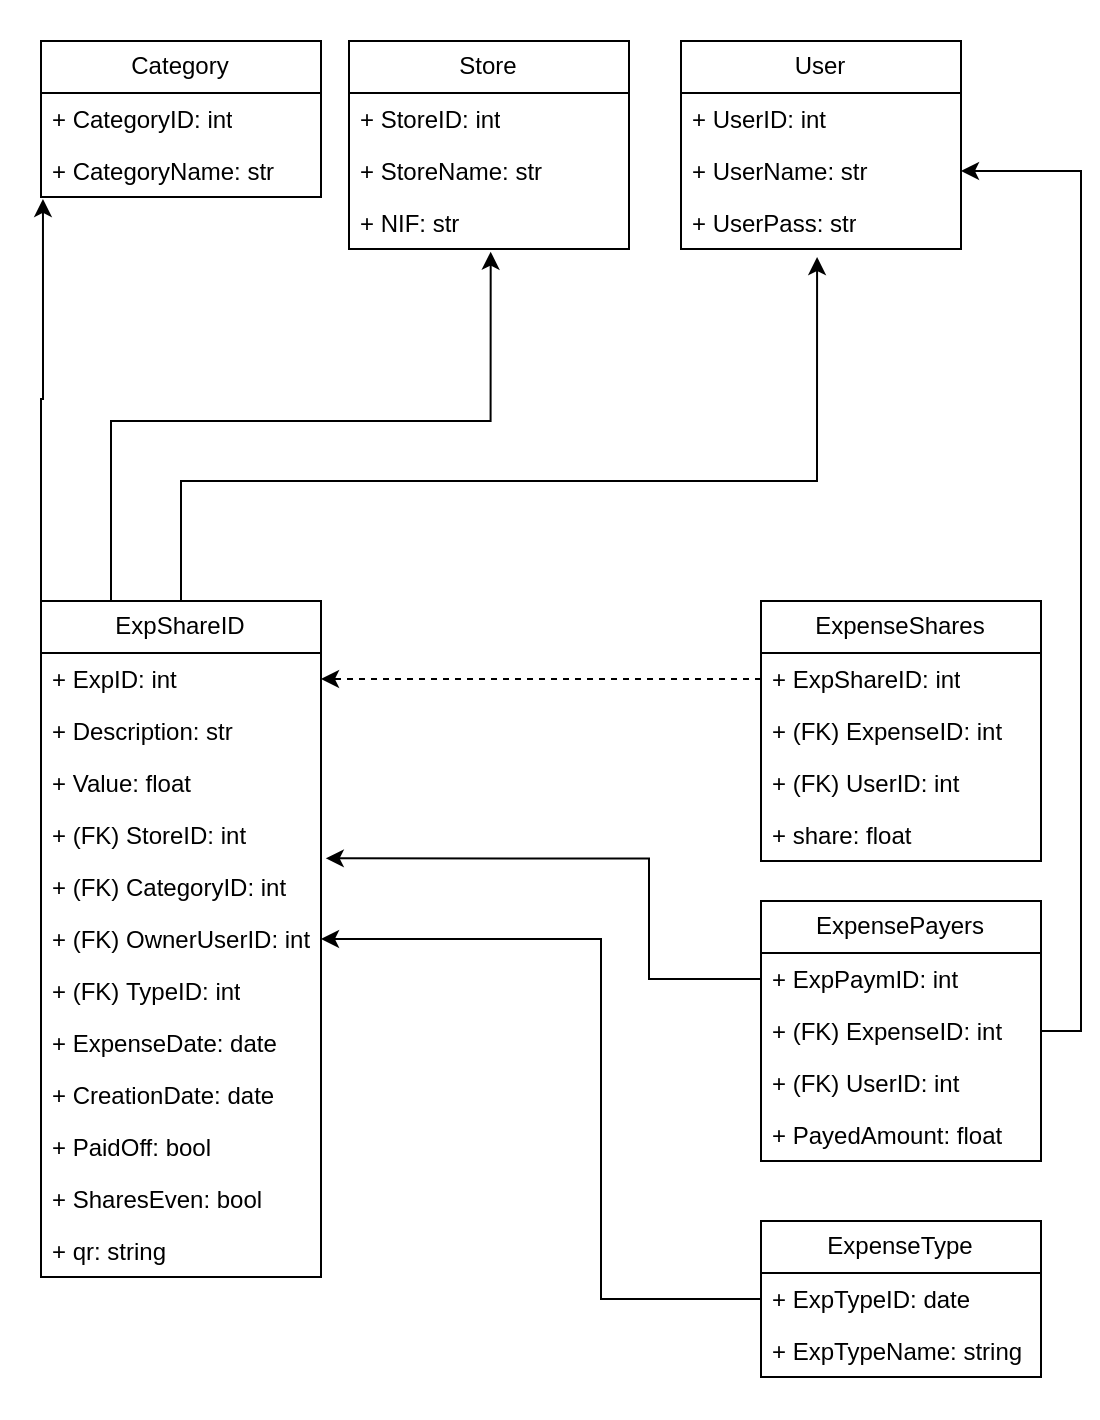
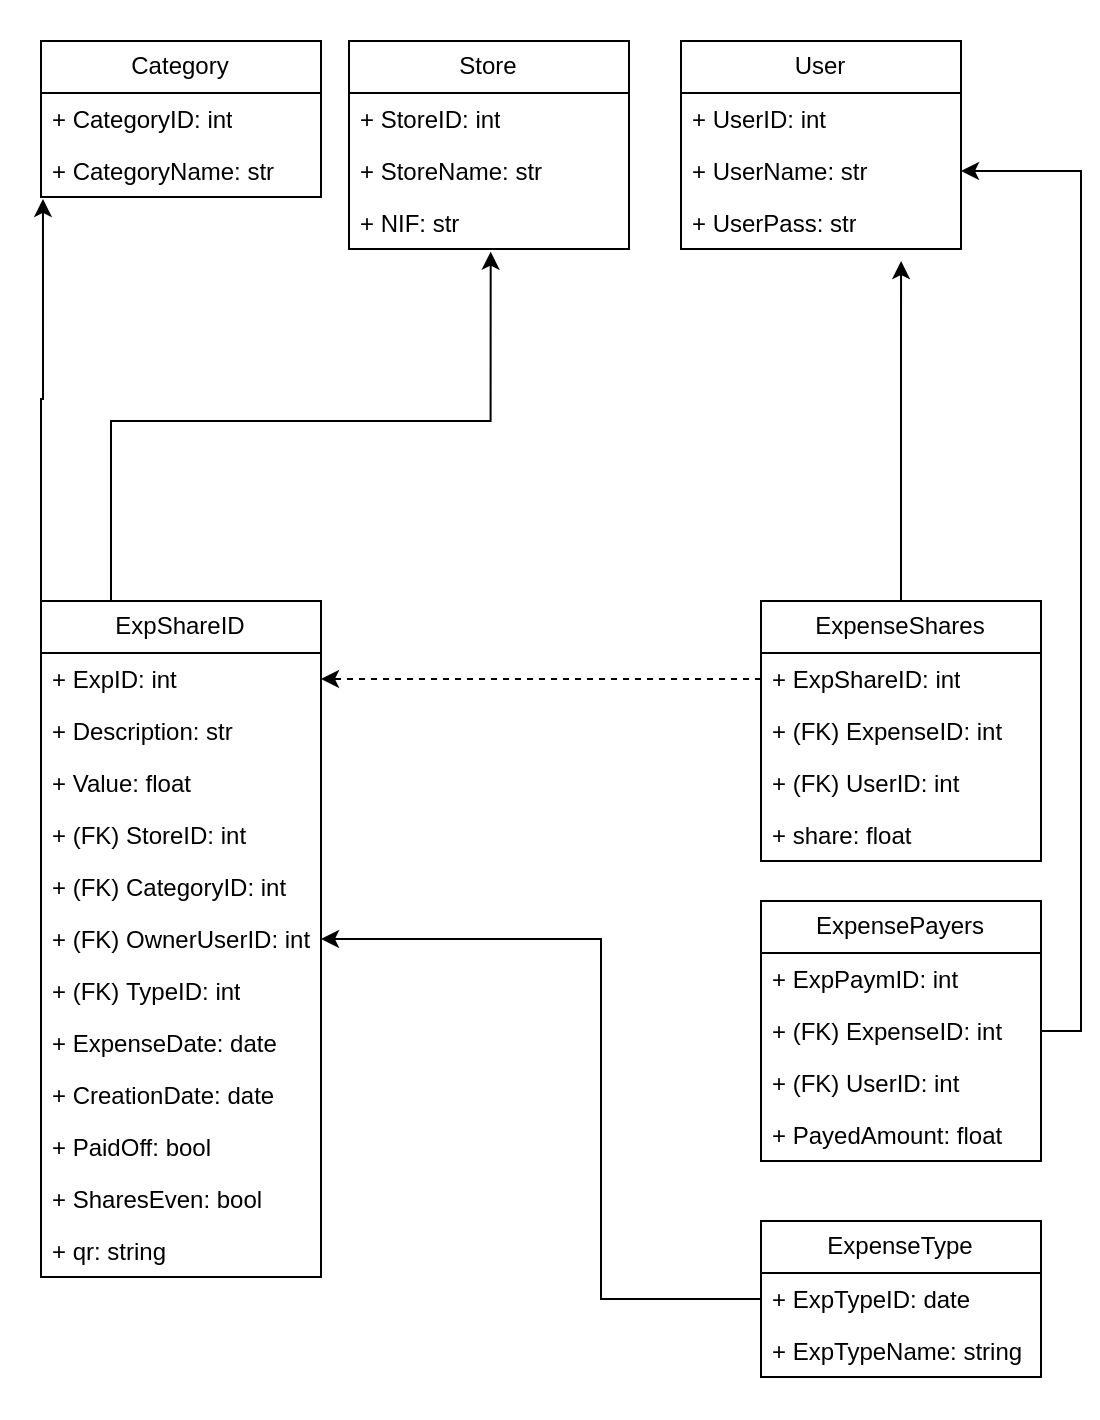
none -> (901, 436)
(546, 481) -> none
(610, 858) -> none
